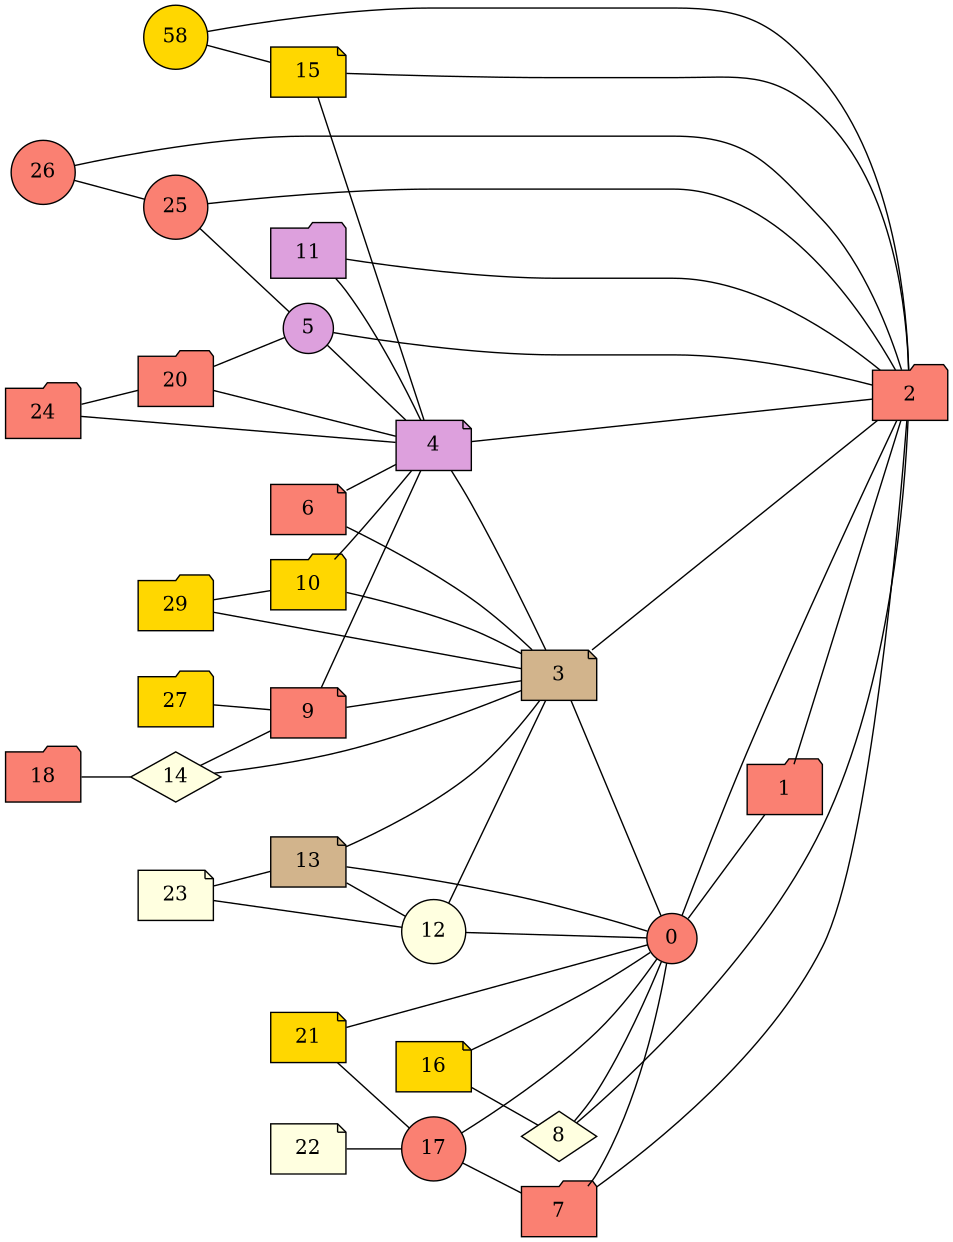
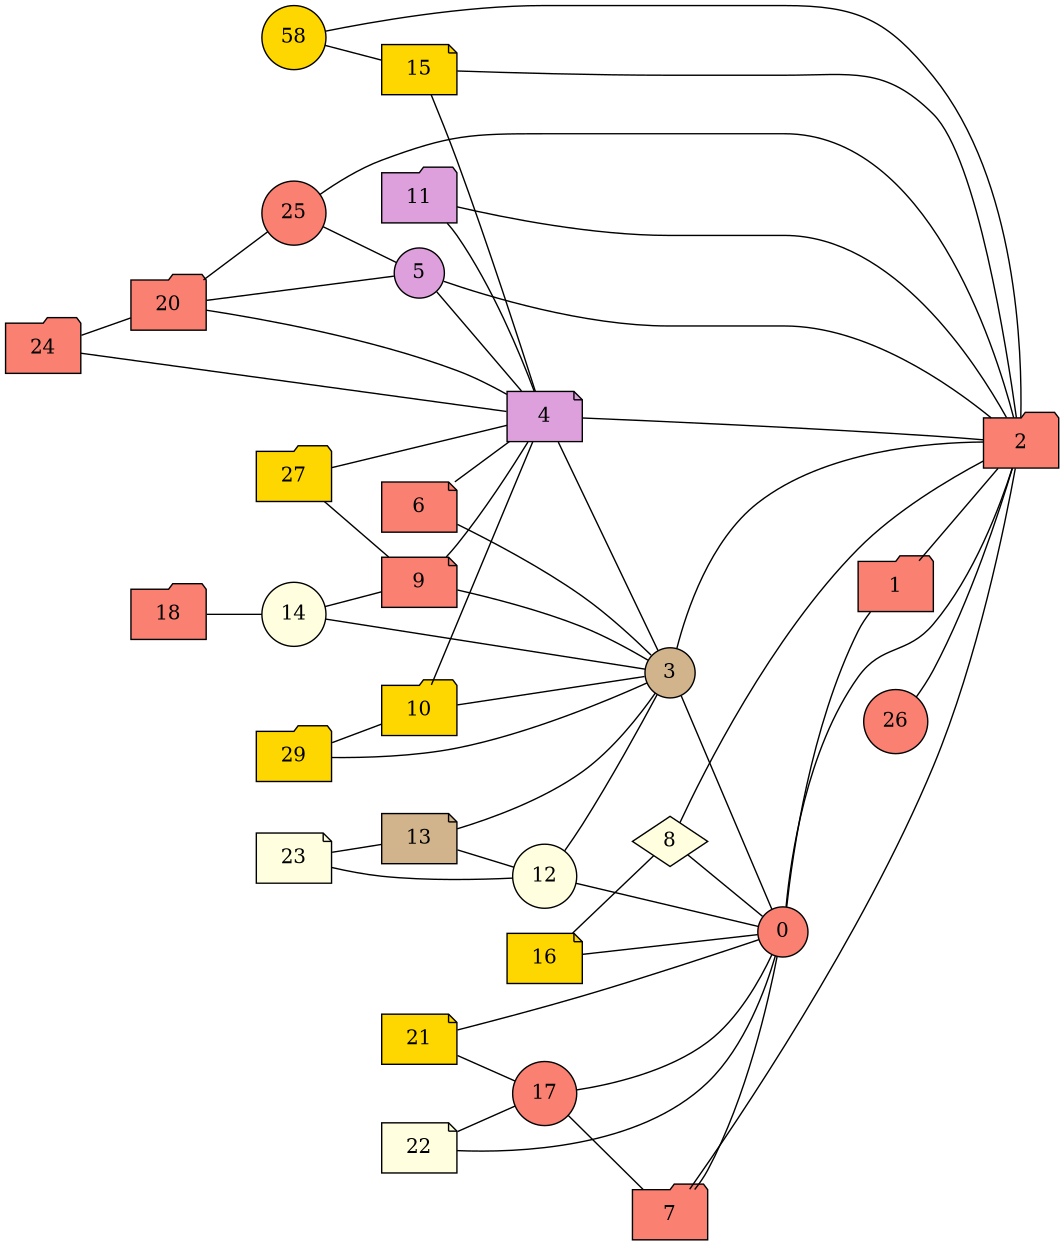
(110, 190) -> (236, 256)
none -> (419, 446)
(559, 675) -> (670, 673)
(176, 777) -> (294, 614)
(498, 892) -> (658, 1116)
